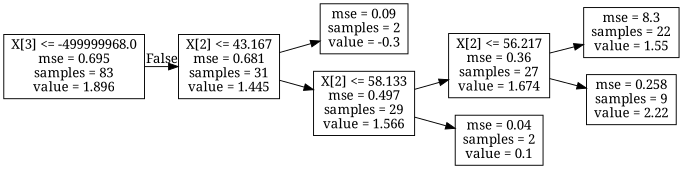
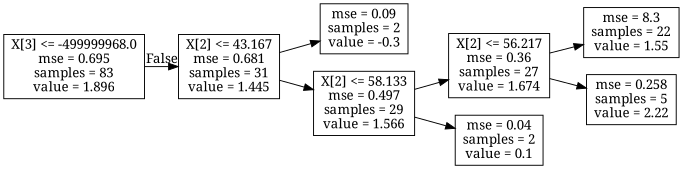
(631, 100) -> (631, 100)
